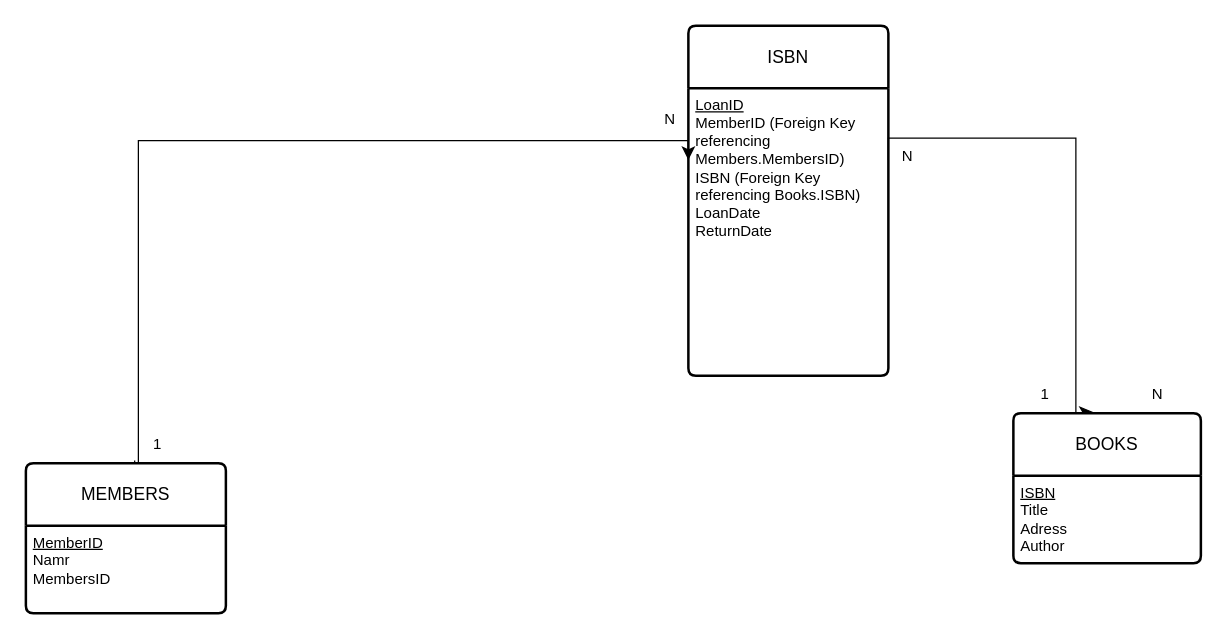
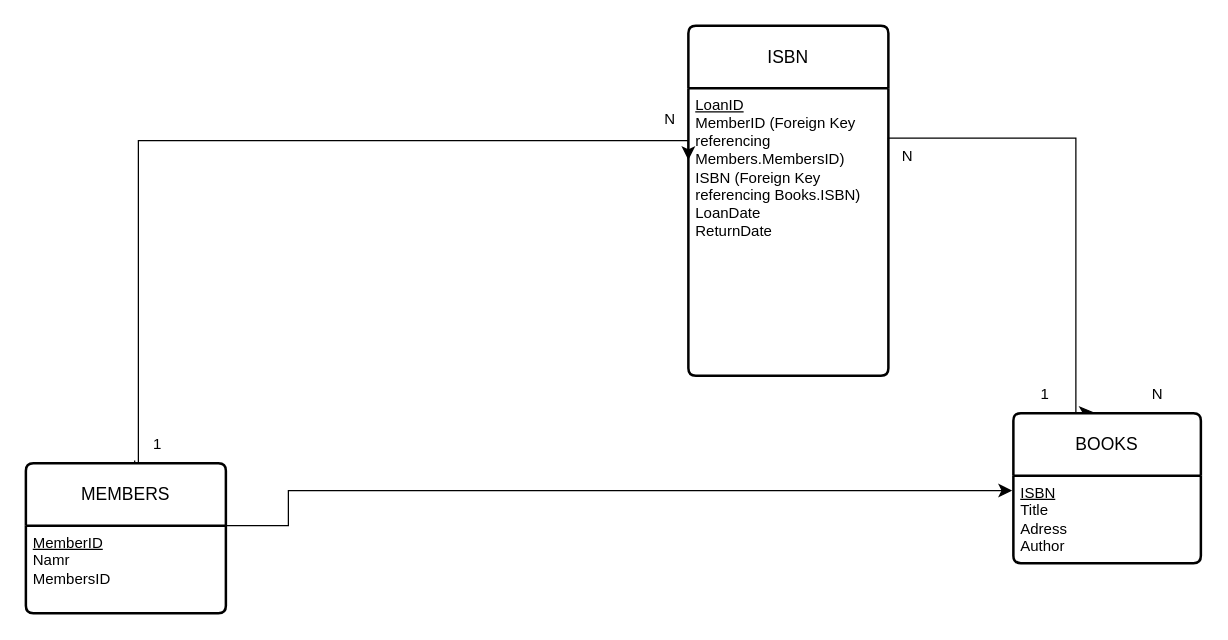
none -> (596, 491)
